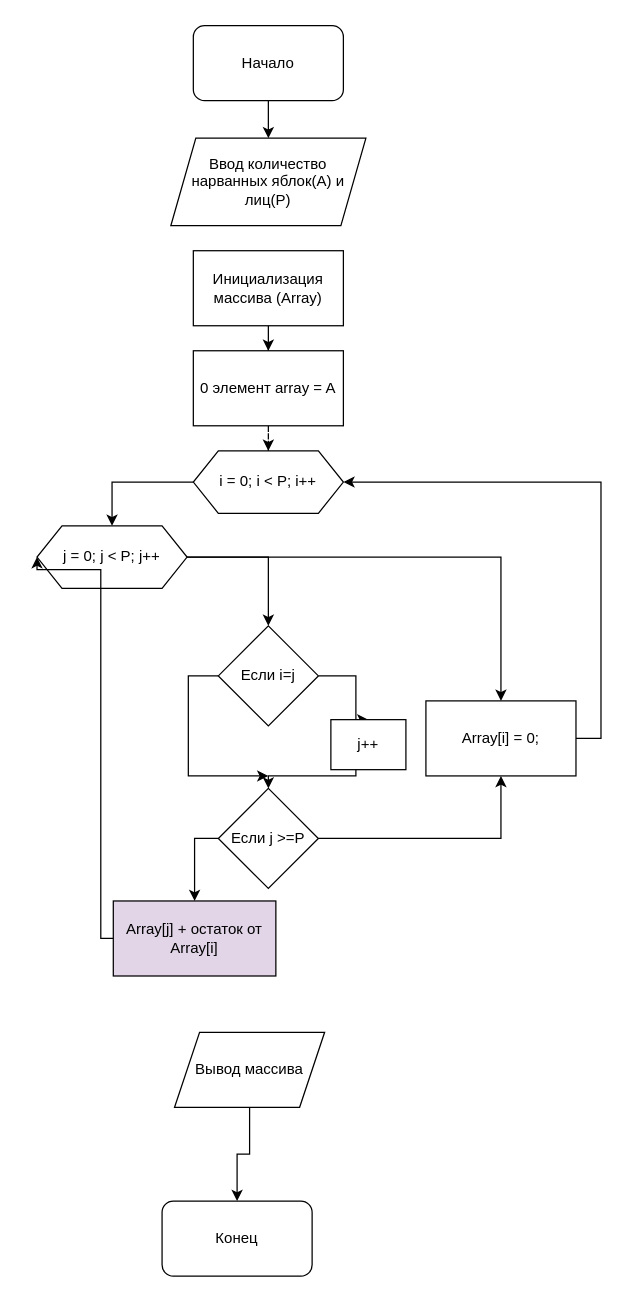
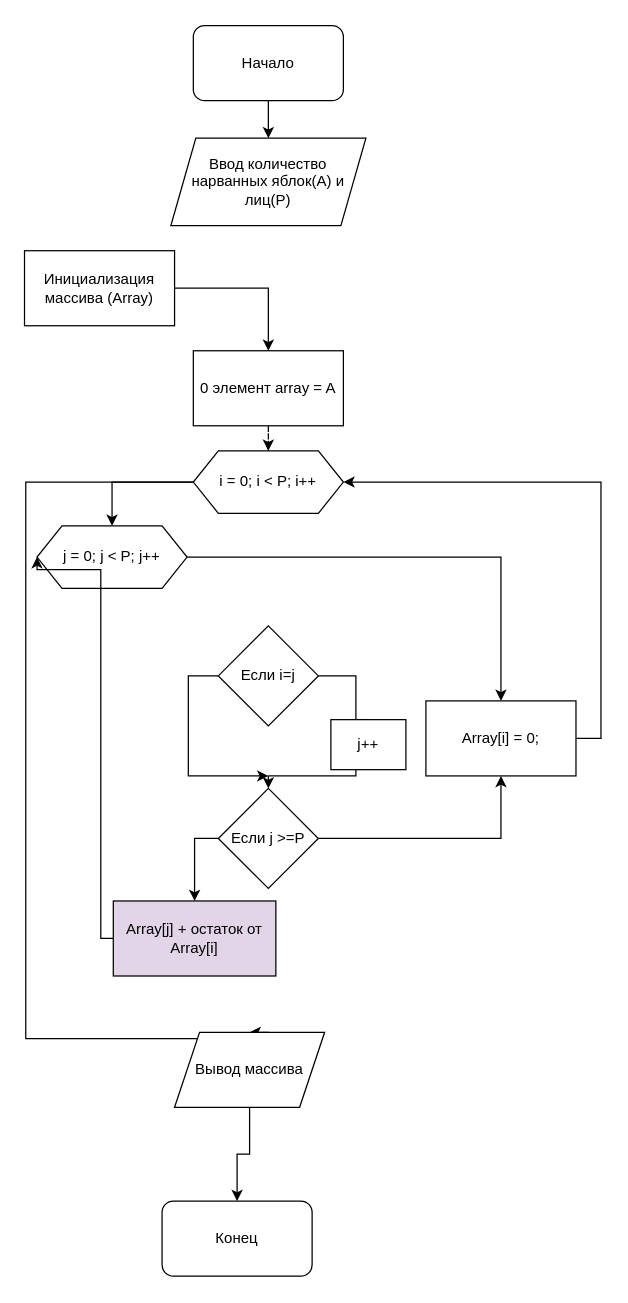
(268, 288) -> (99, 288)
(268, 588) -> none
(356, 717) -> (358, 719)
none -> (26, 804)
